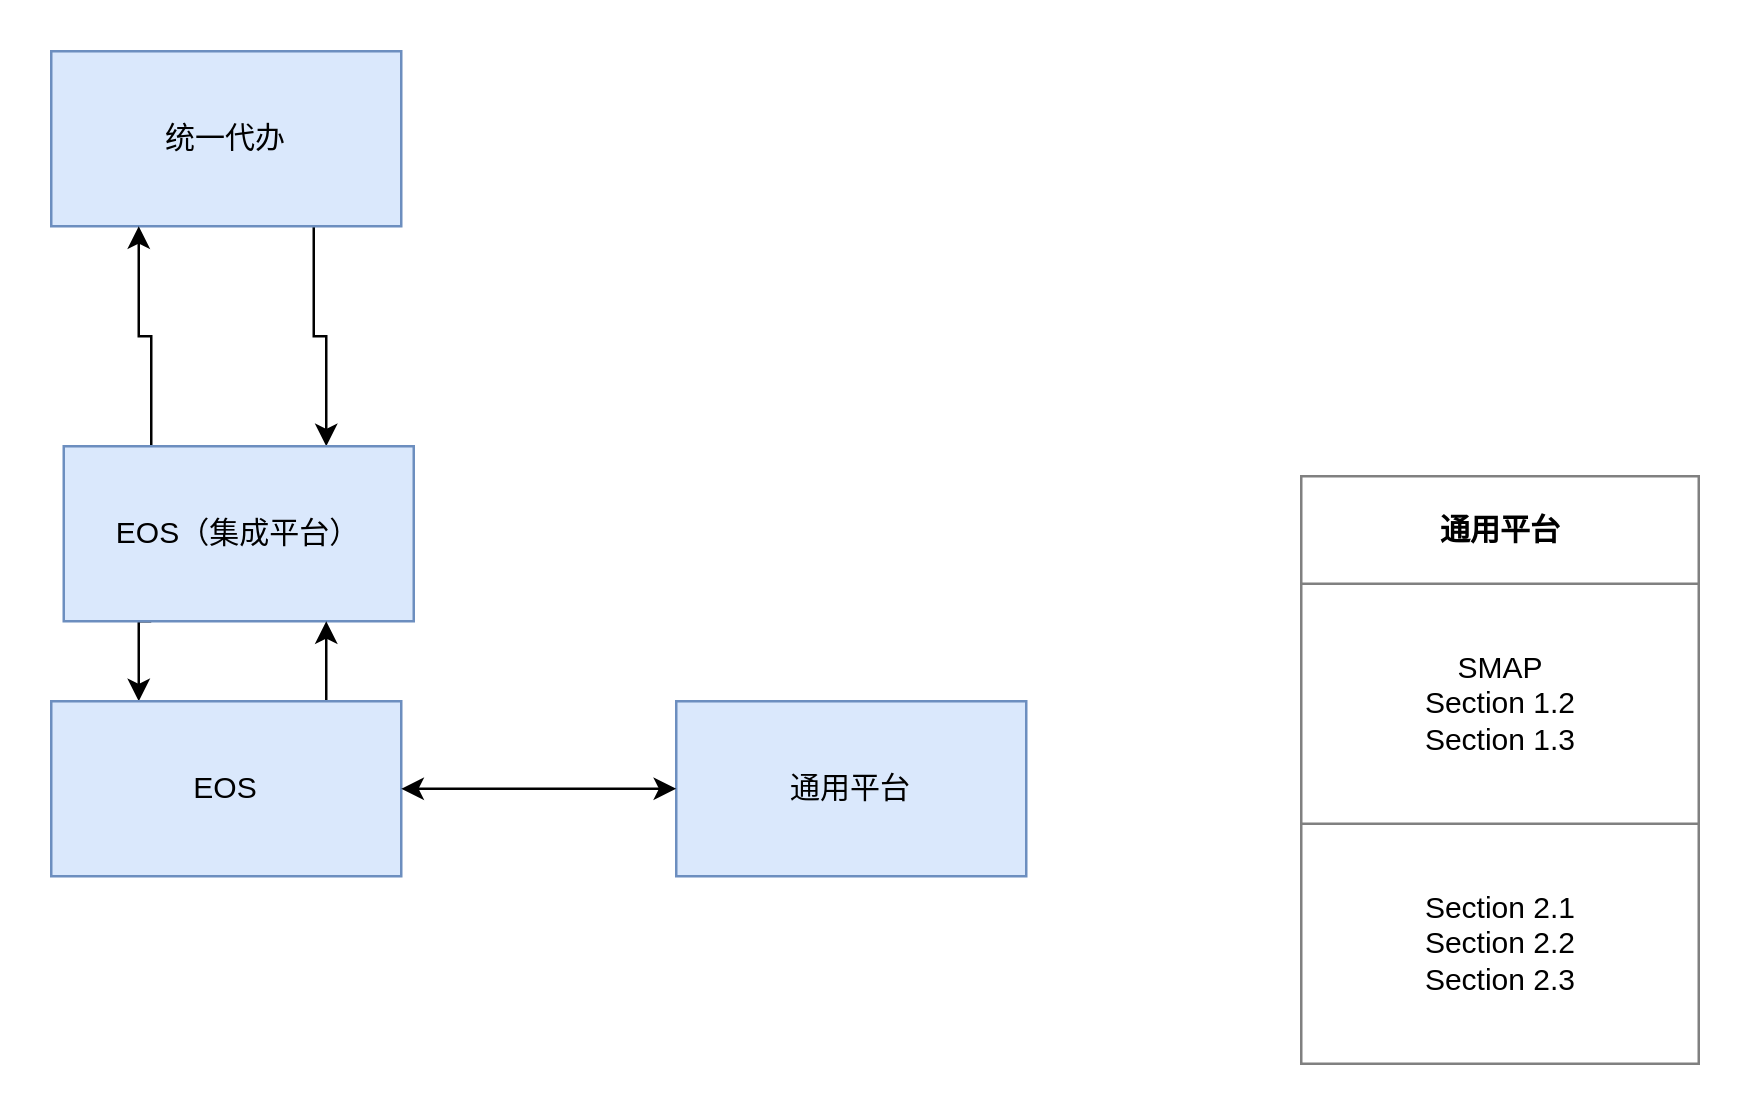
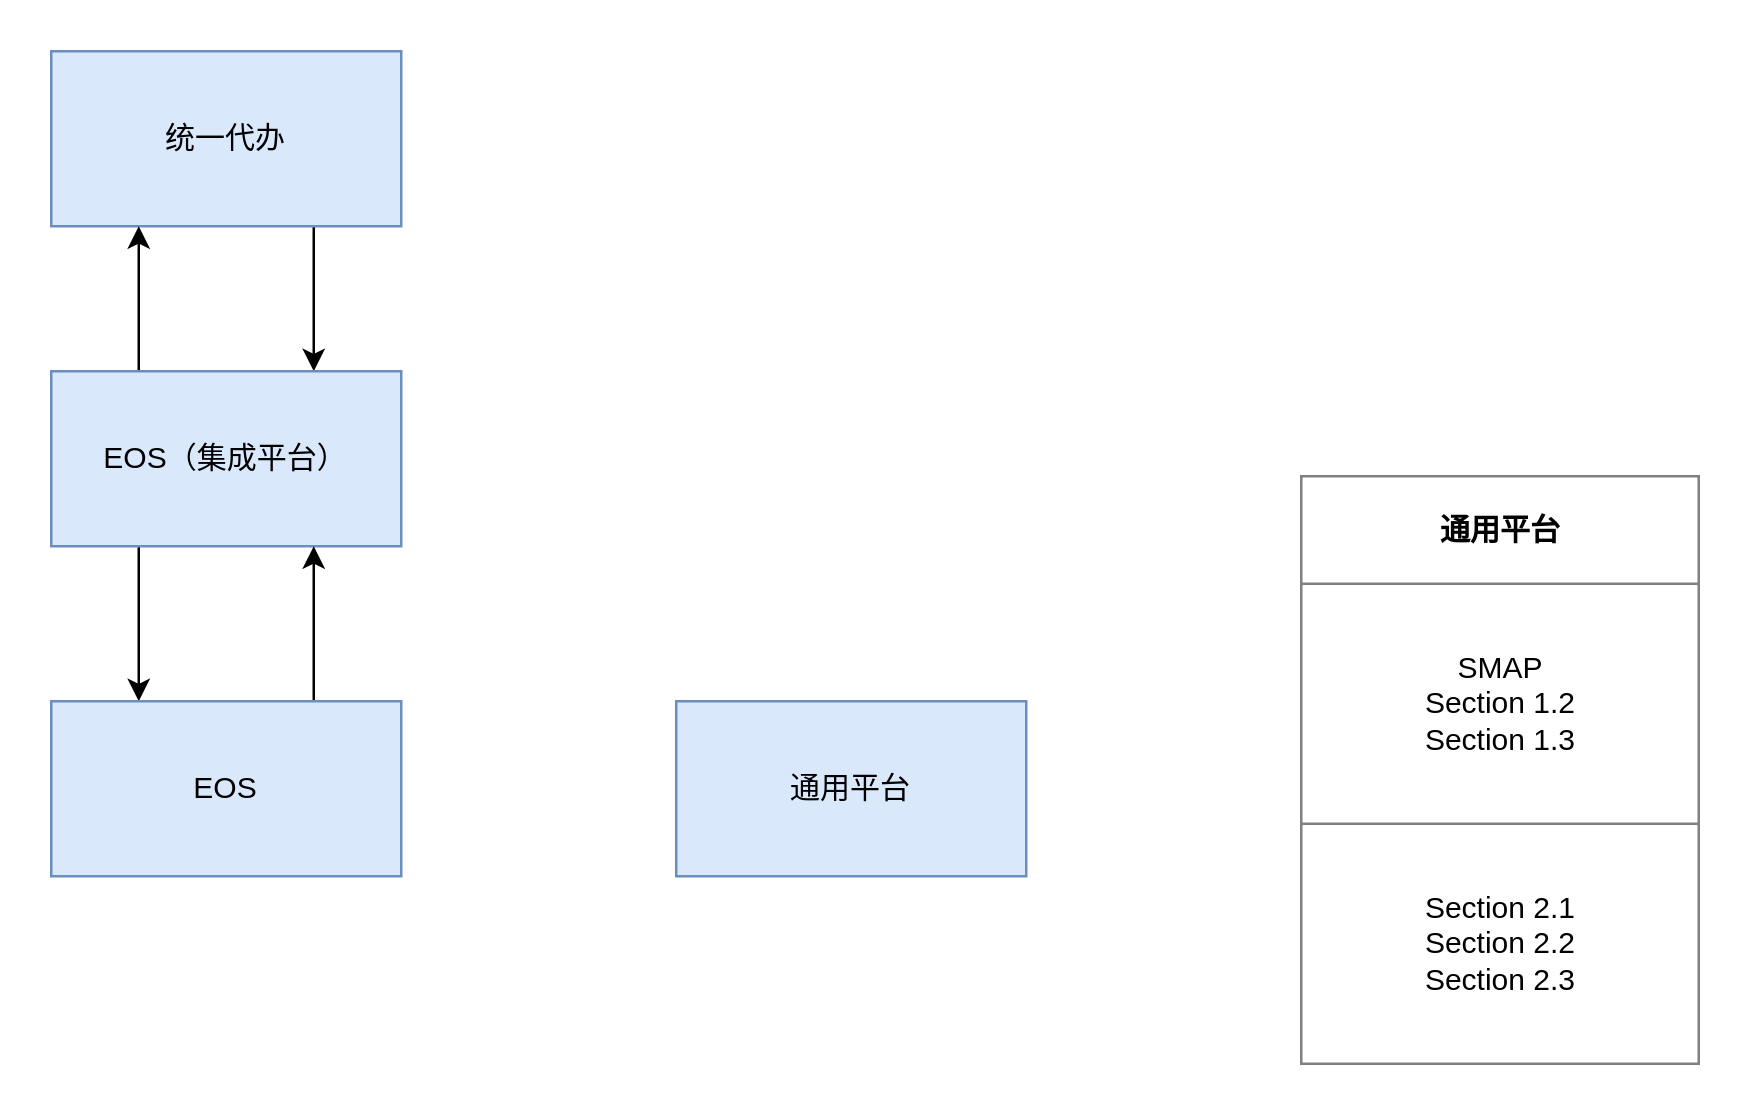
(239, 534) -> (226, 459)
(538, 789) -> none
